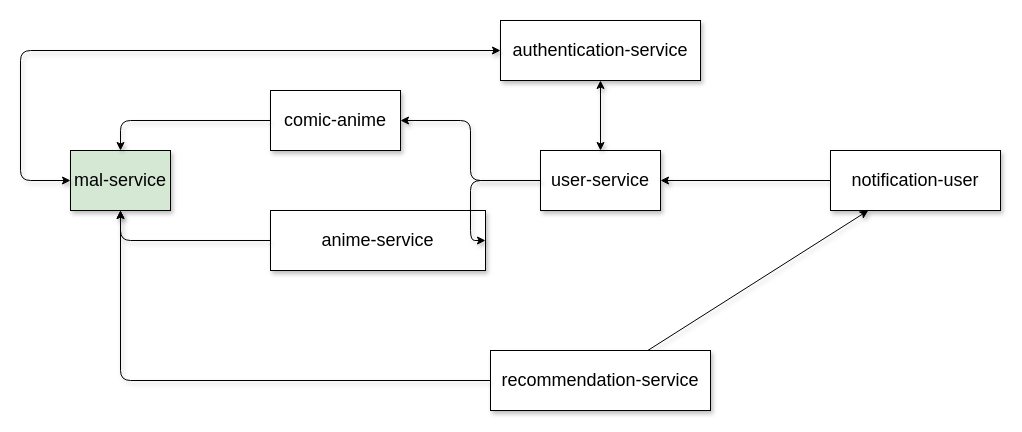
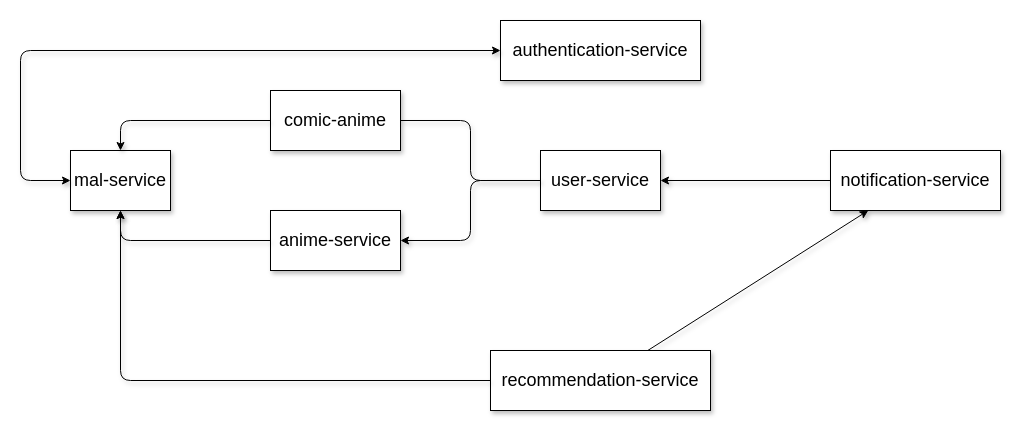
(601, 115) -> none
(408, 121) -> (406, 121)
(121, 181) -> (121, 181)
(916, 181) -> (916, 181)
(378, 241) -> (336, 241)
